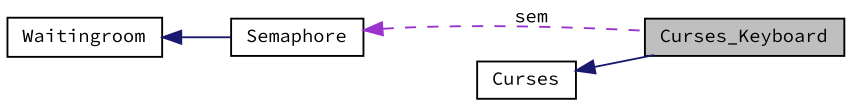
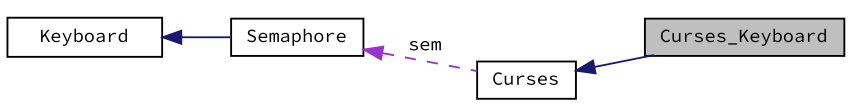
(514, 26) -> (430, 62)
(85, 37) -> (85, 37)
